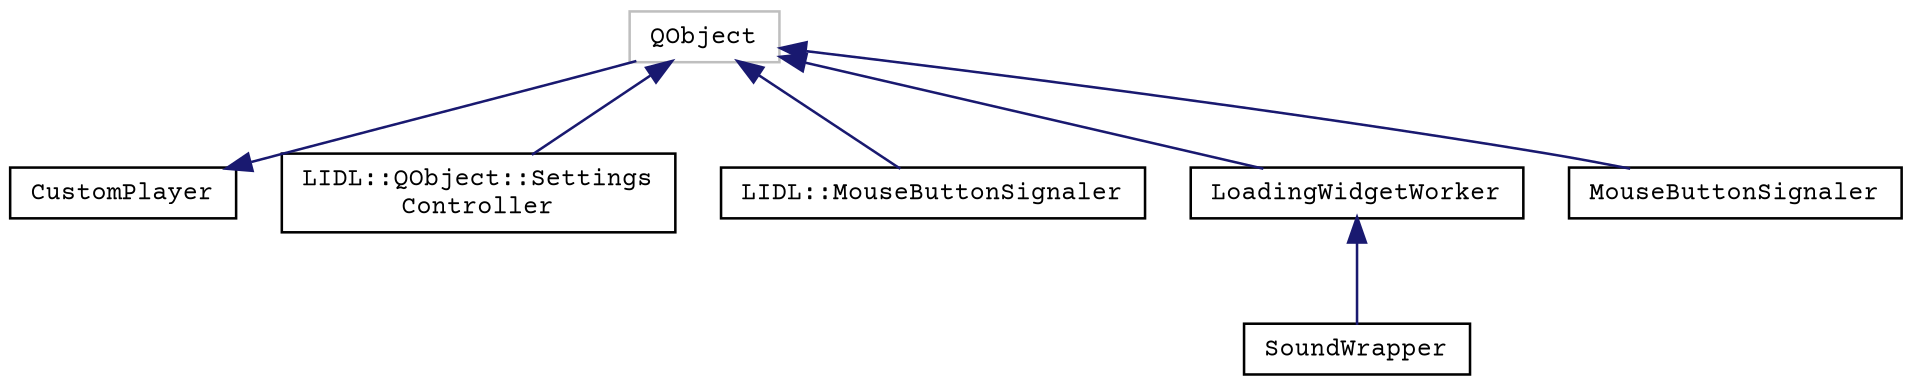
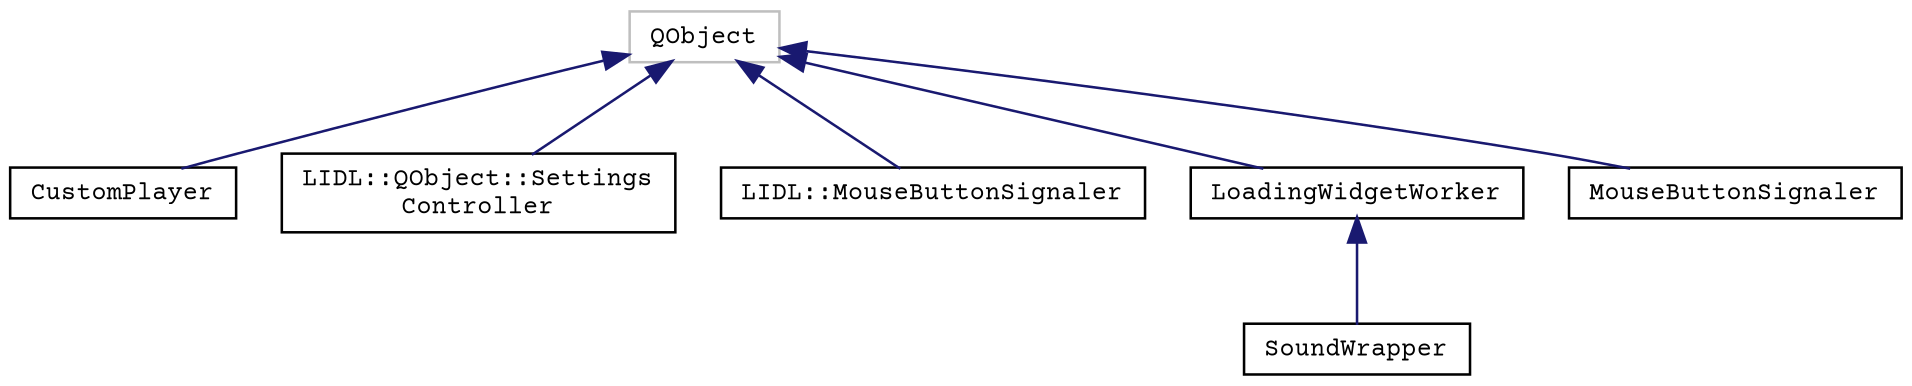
(444, 112) -> (392, 113)
